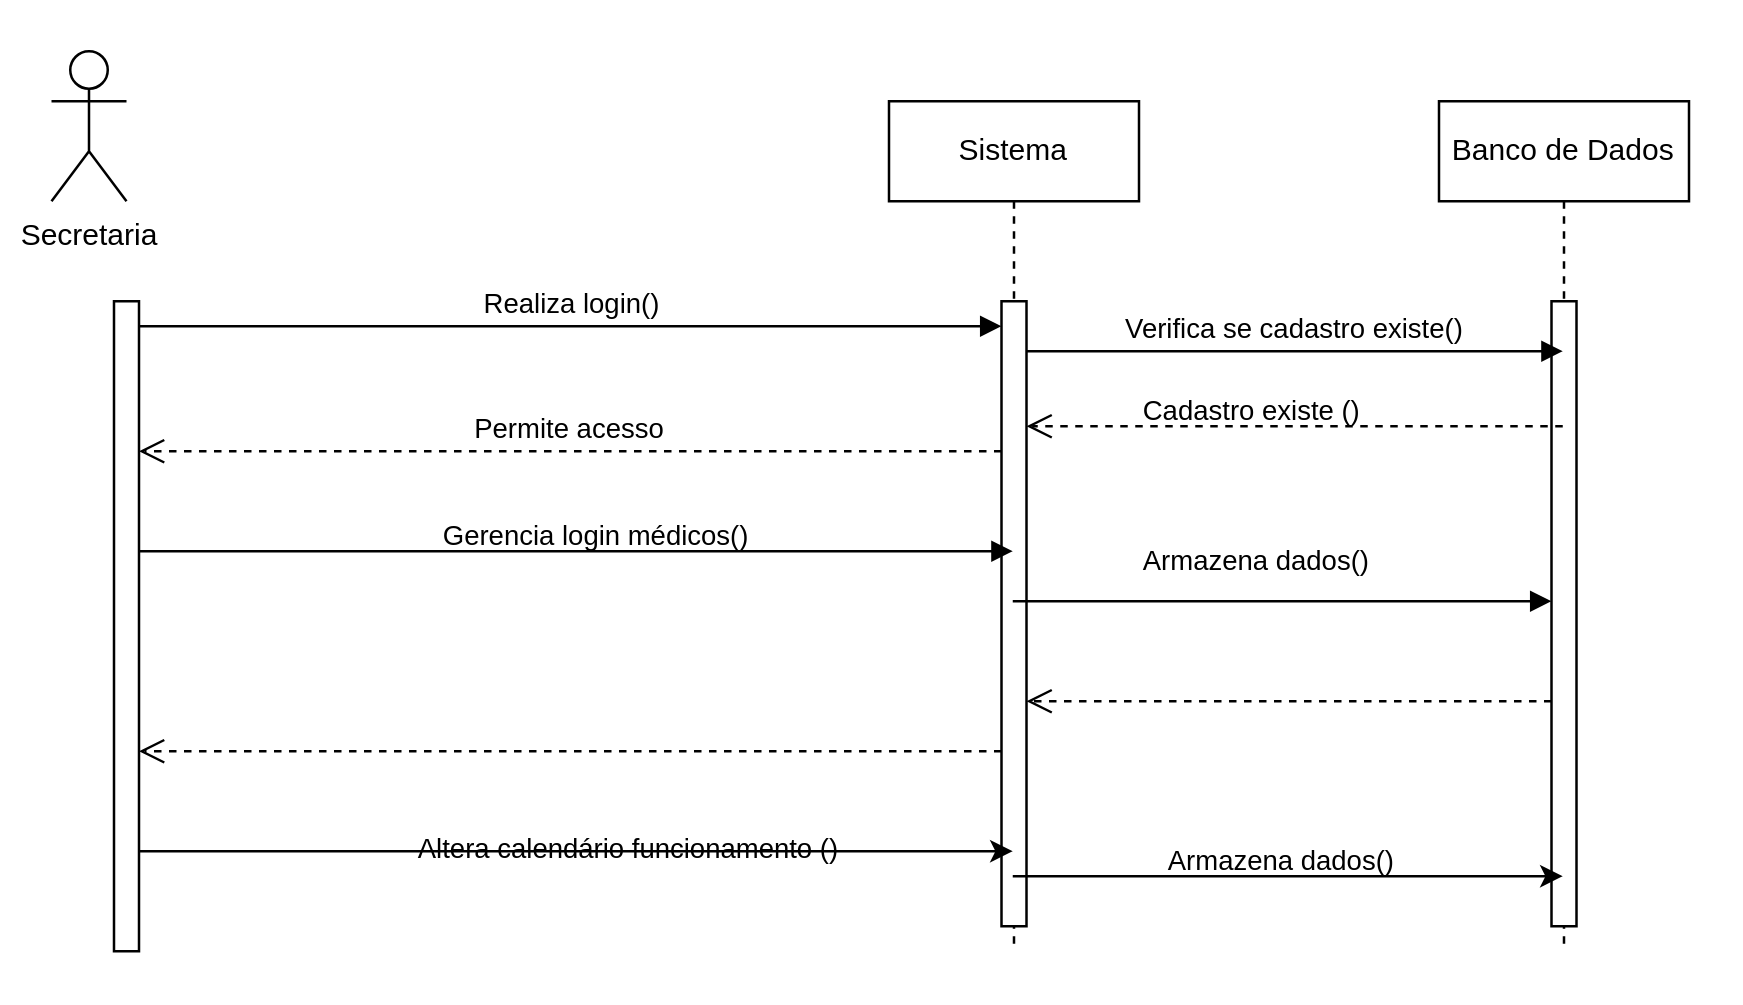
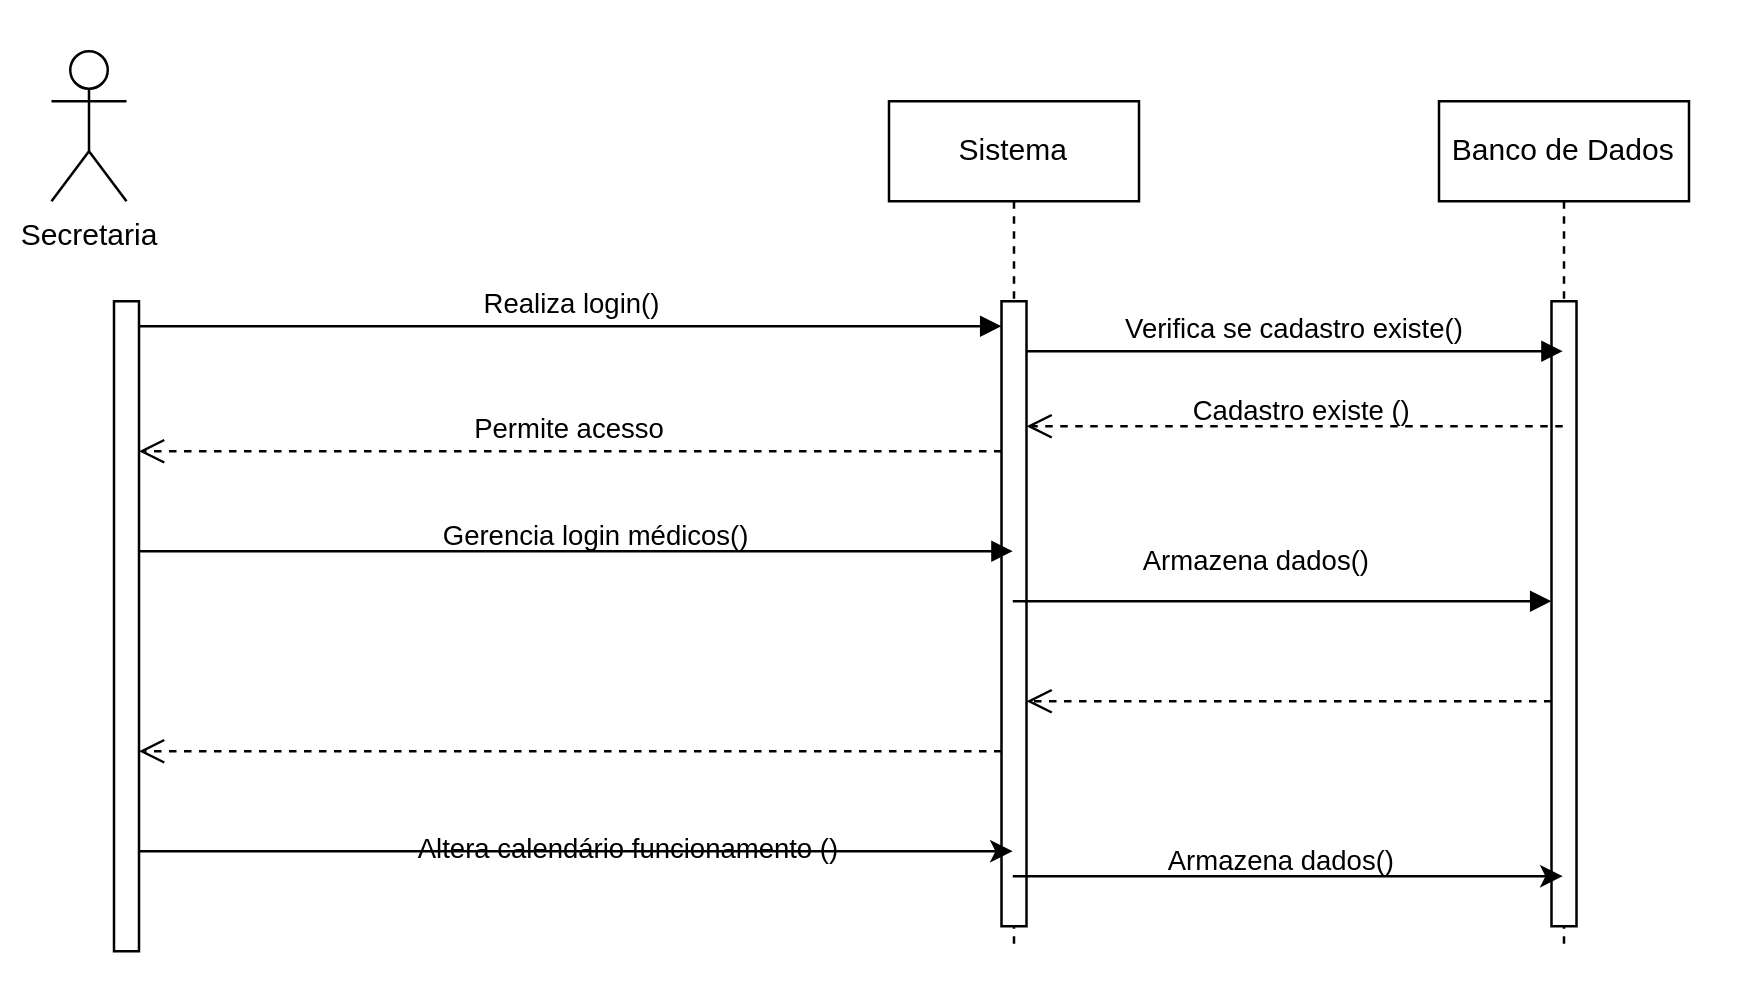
(1251, 426) -> (1301, 426)
